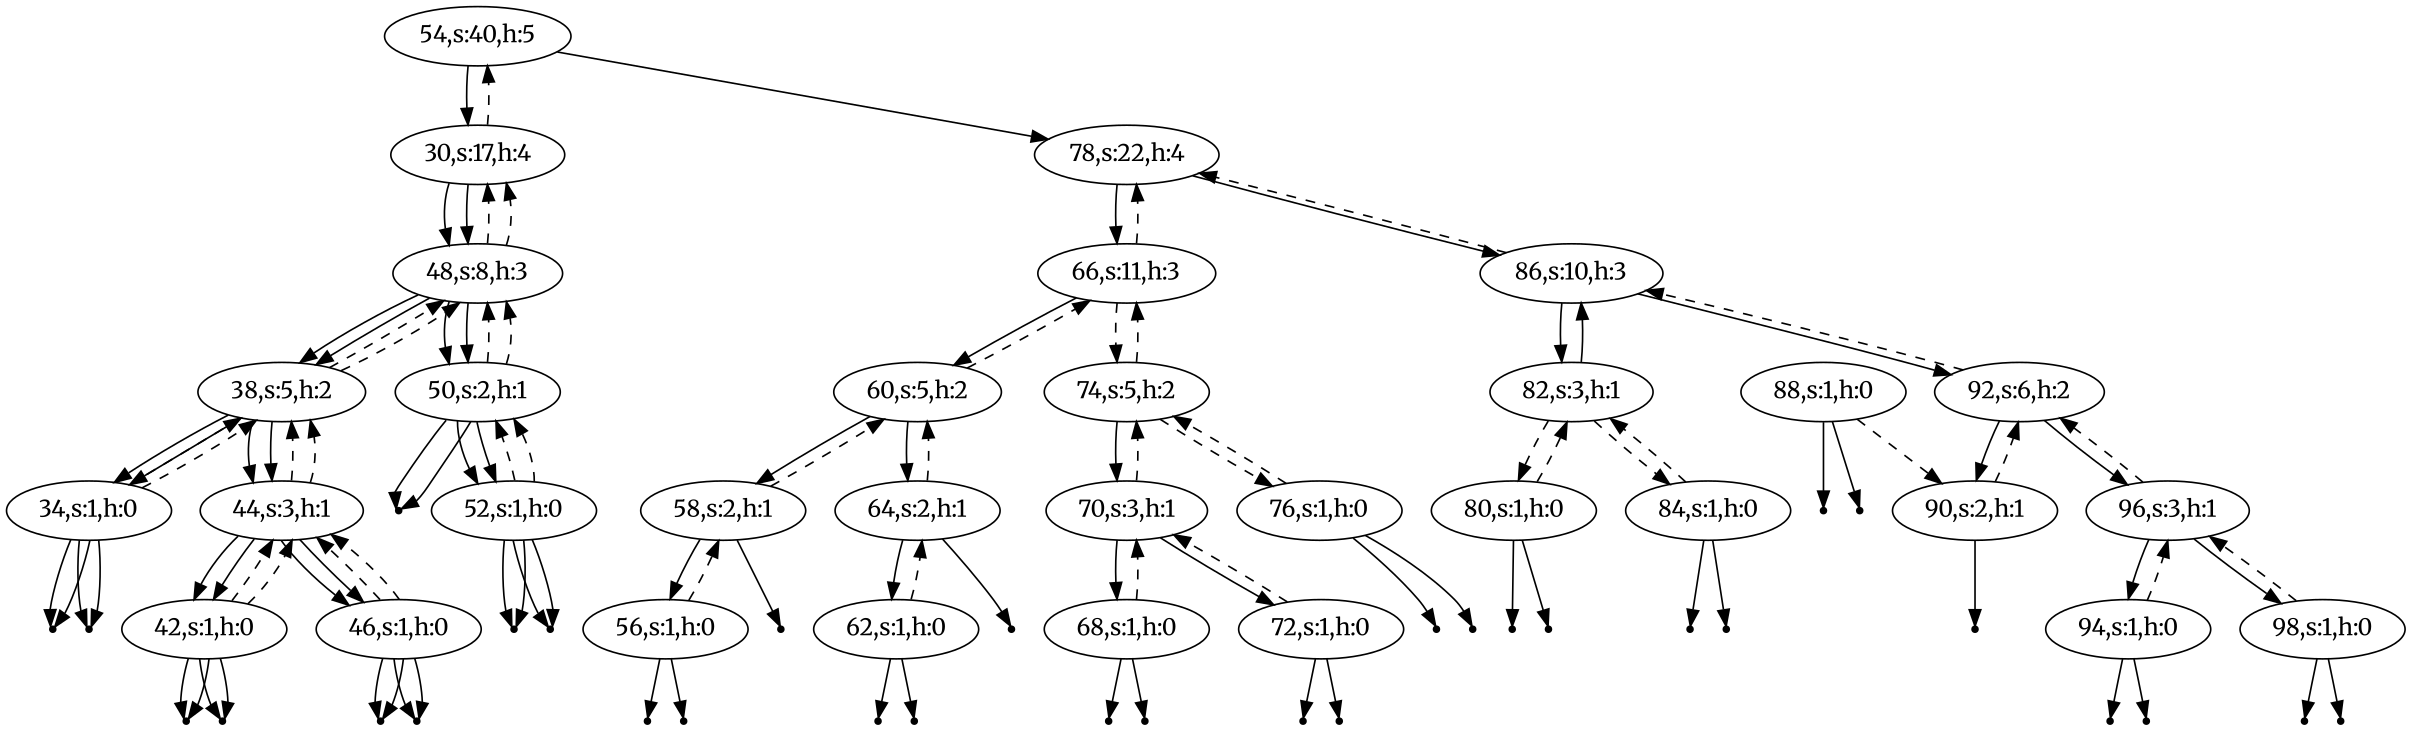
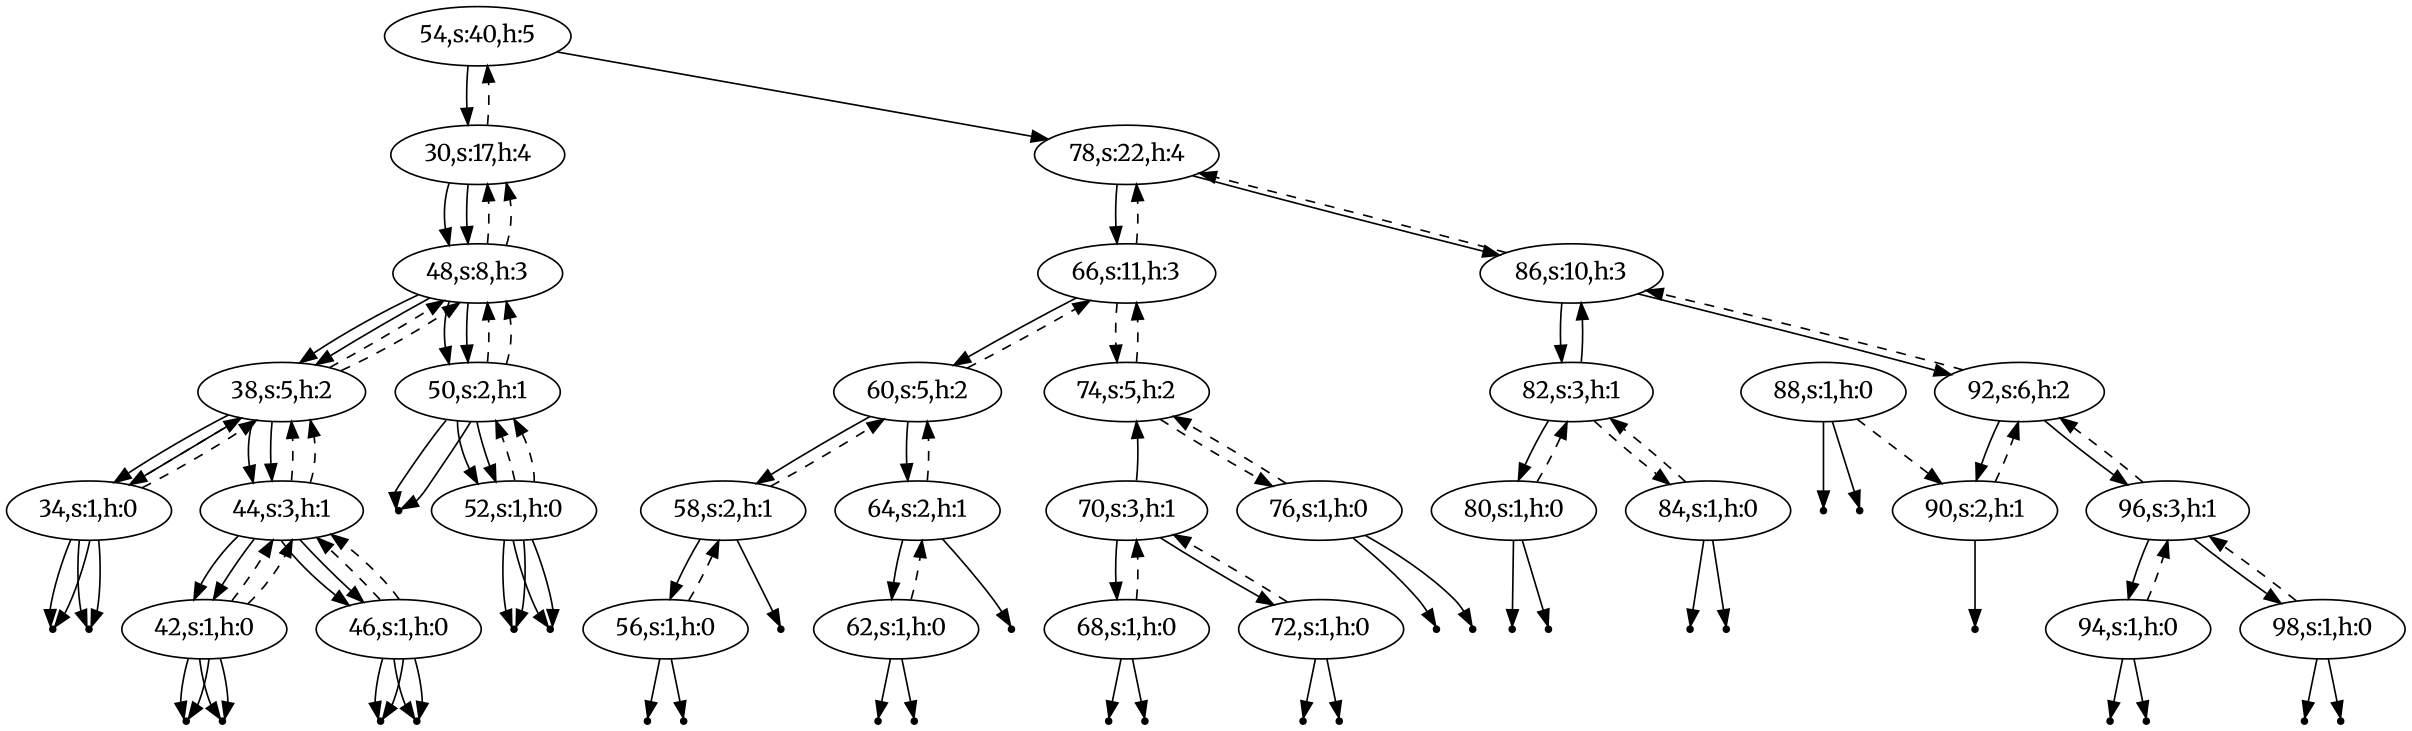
(1116, 443) -> none
(1536, 443) -> (1536, 443)
(1138, 459) -> (1138, 459)
